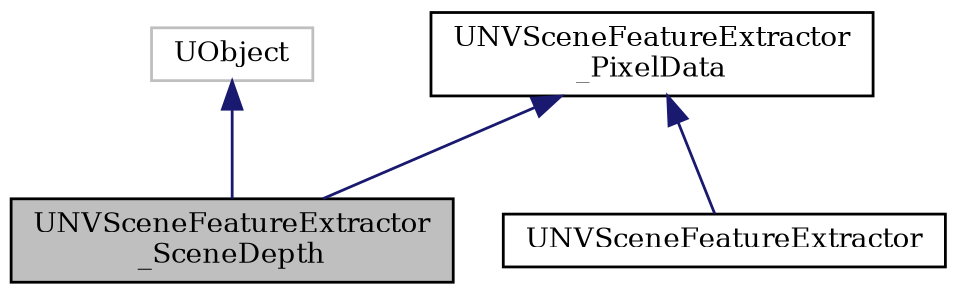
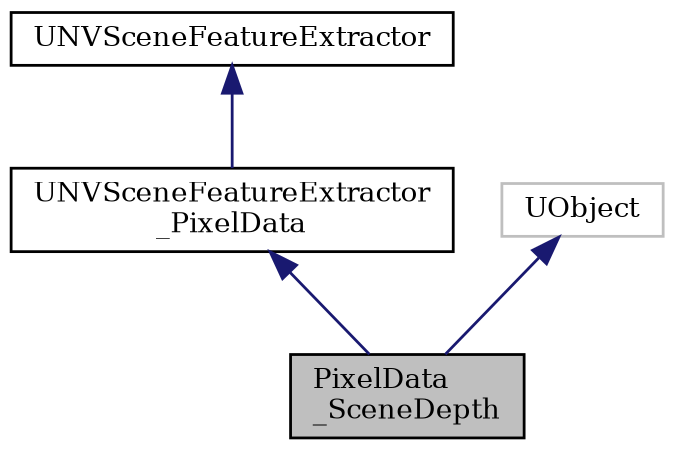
(696, 168) -> (232, 131)
(232, 241) -> (407, 396)
